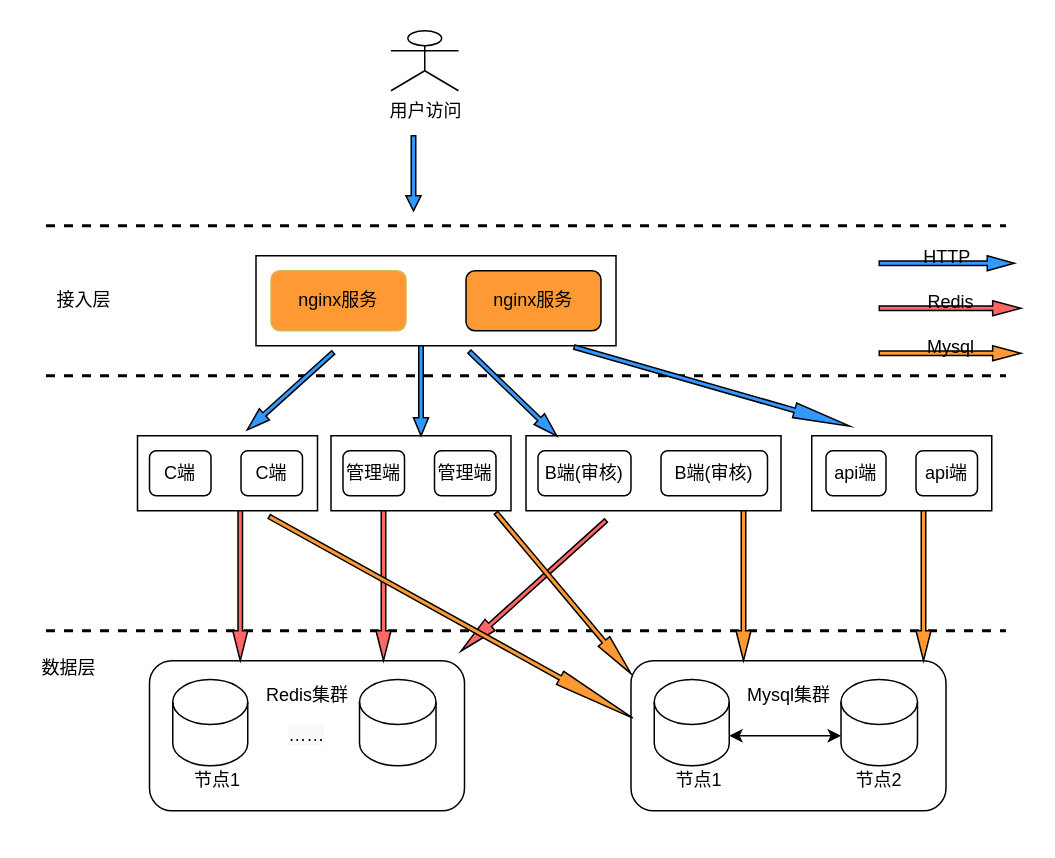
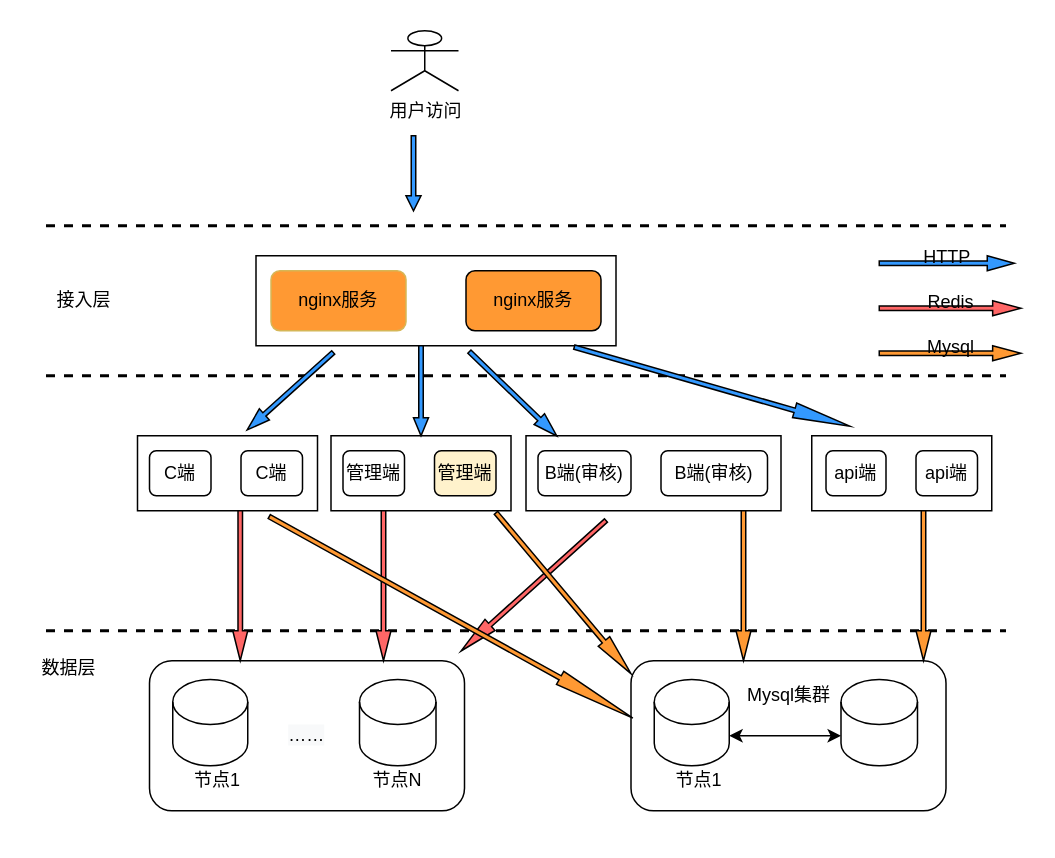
(465, 473) -> (465, 473)
(307, 695) -> none
none -> (397, 781)
(878, 781) -> none
